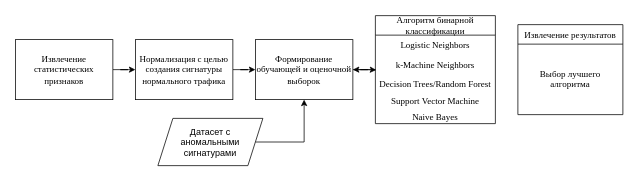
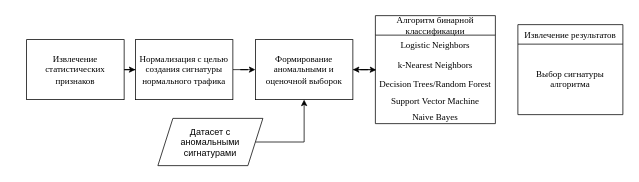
(435, 65) -> (435, 65)
(64, 69) -> (75, 69)
(304, 69) -> (304, 69)
(570, 79) -> (570, 79)
